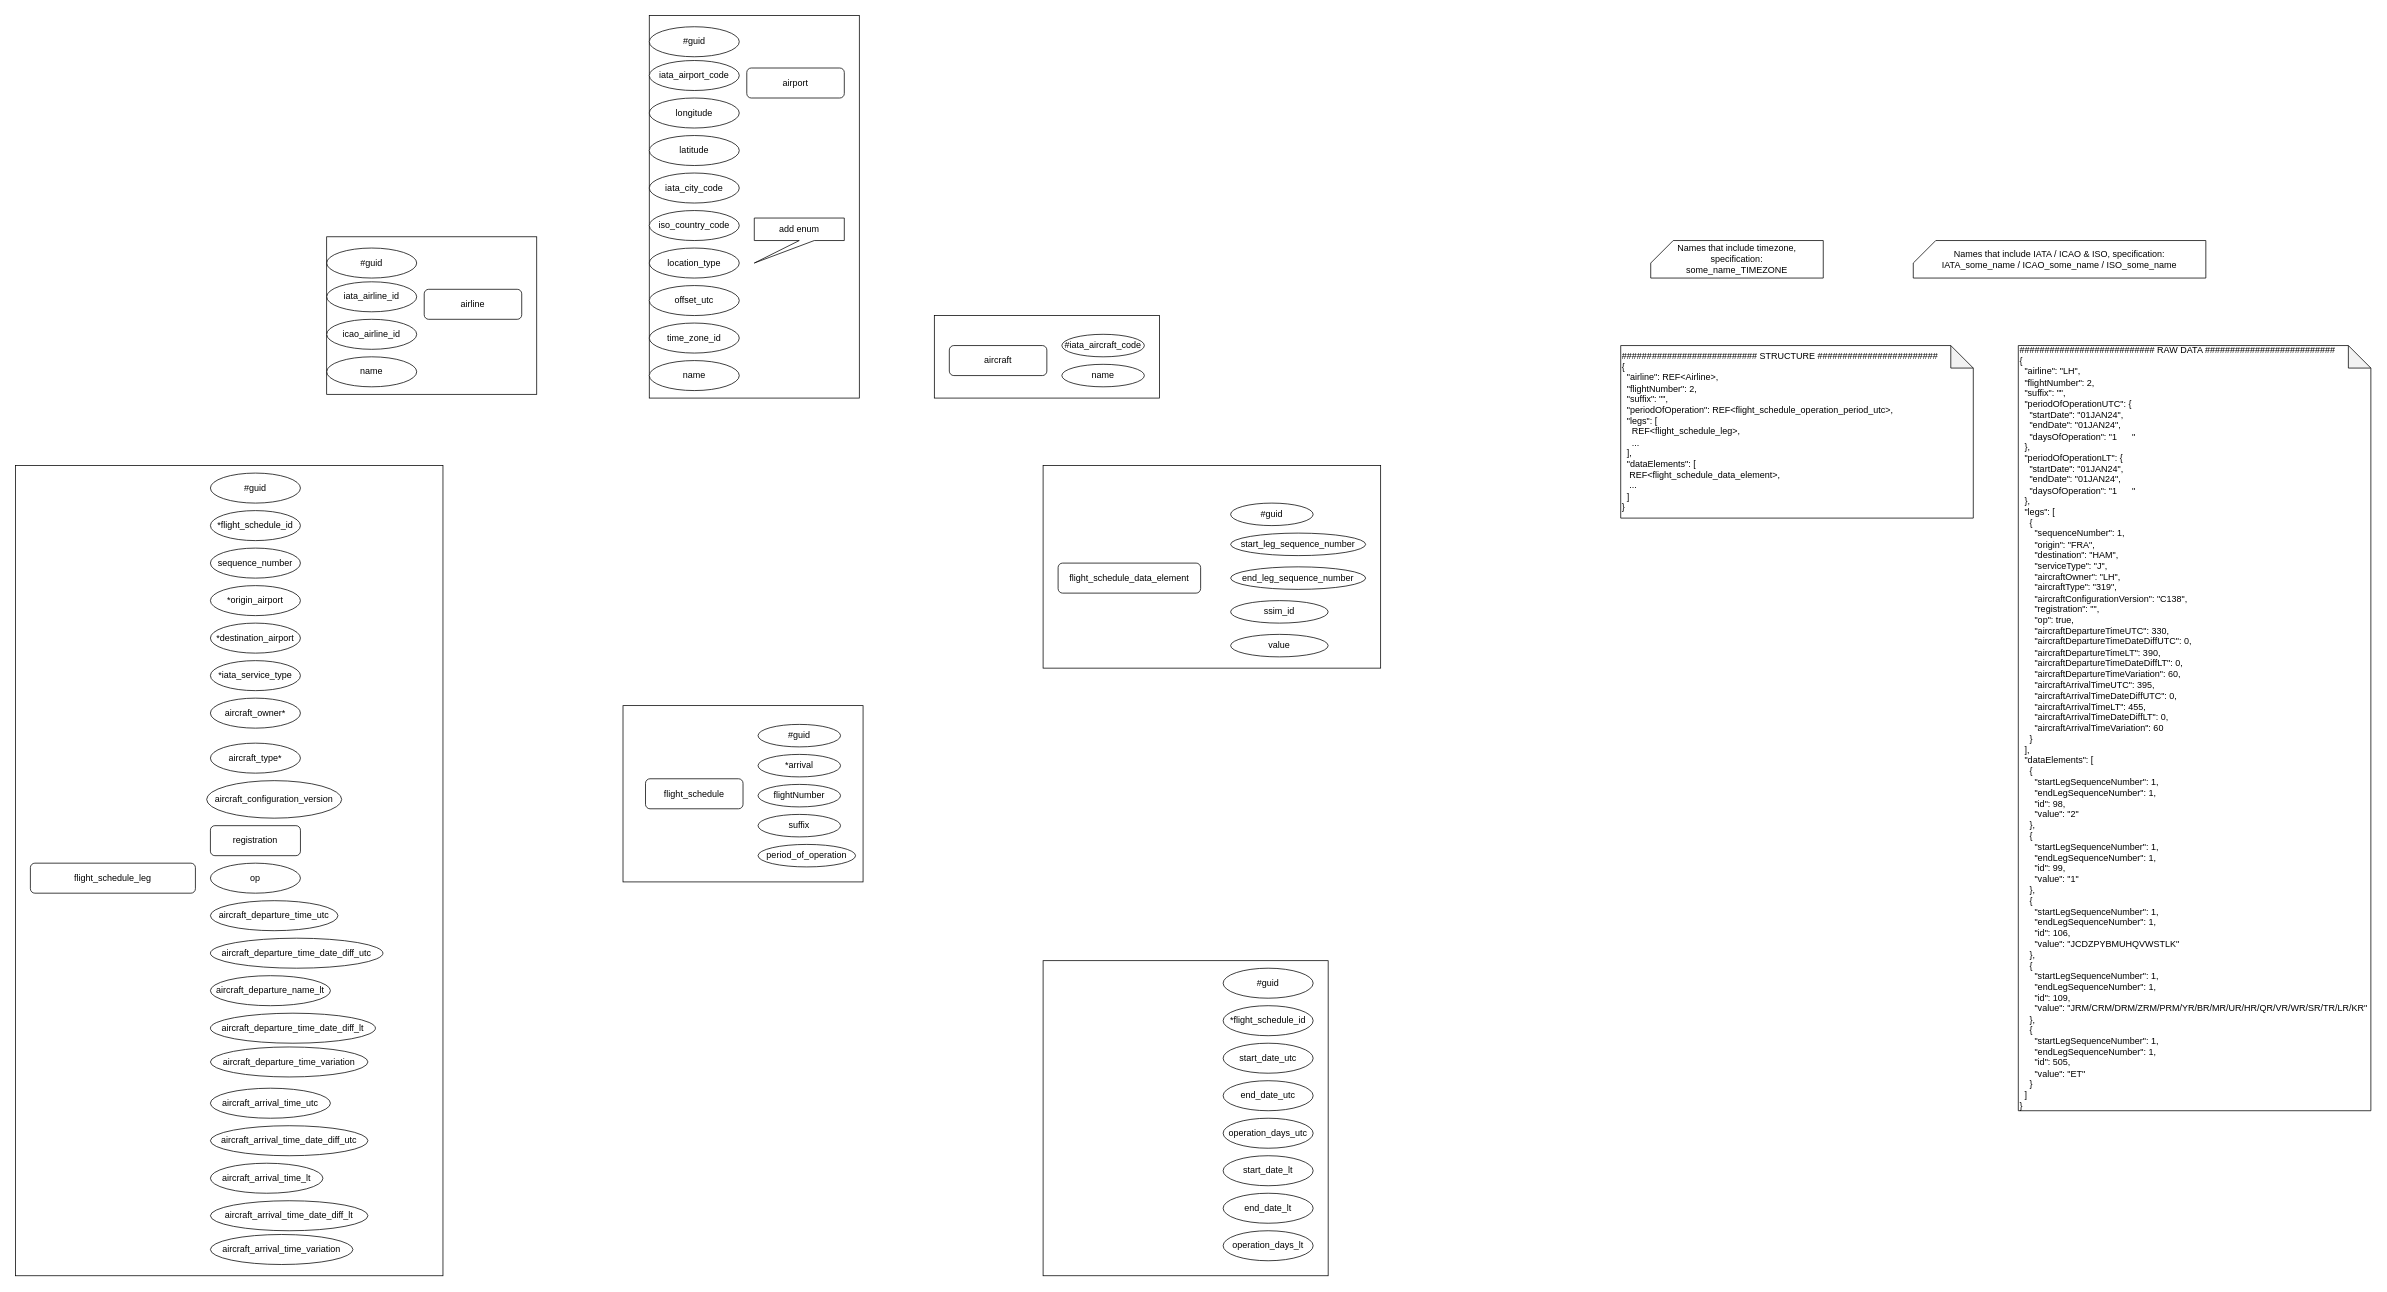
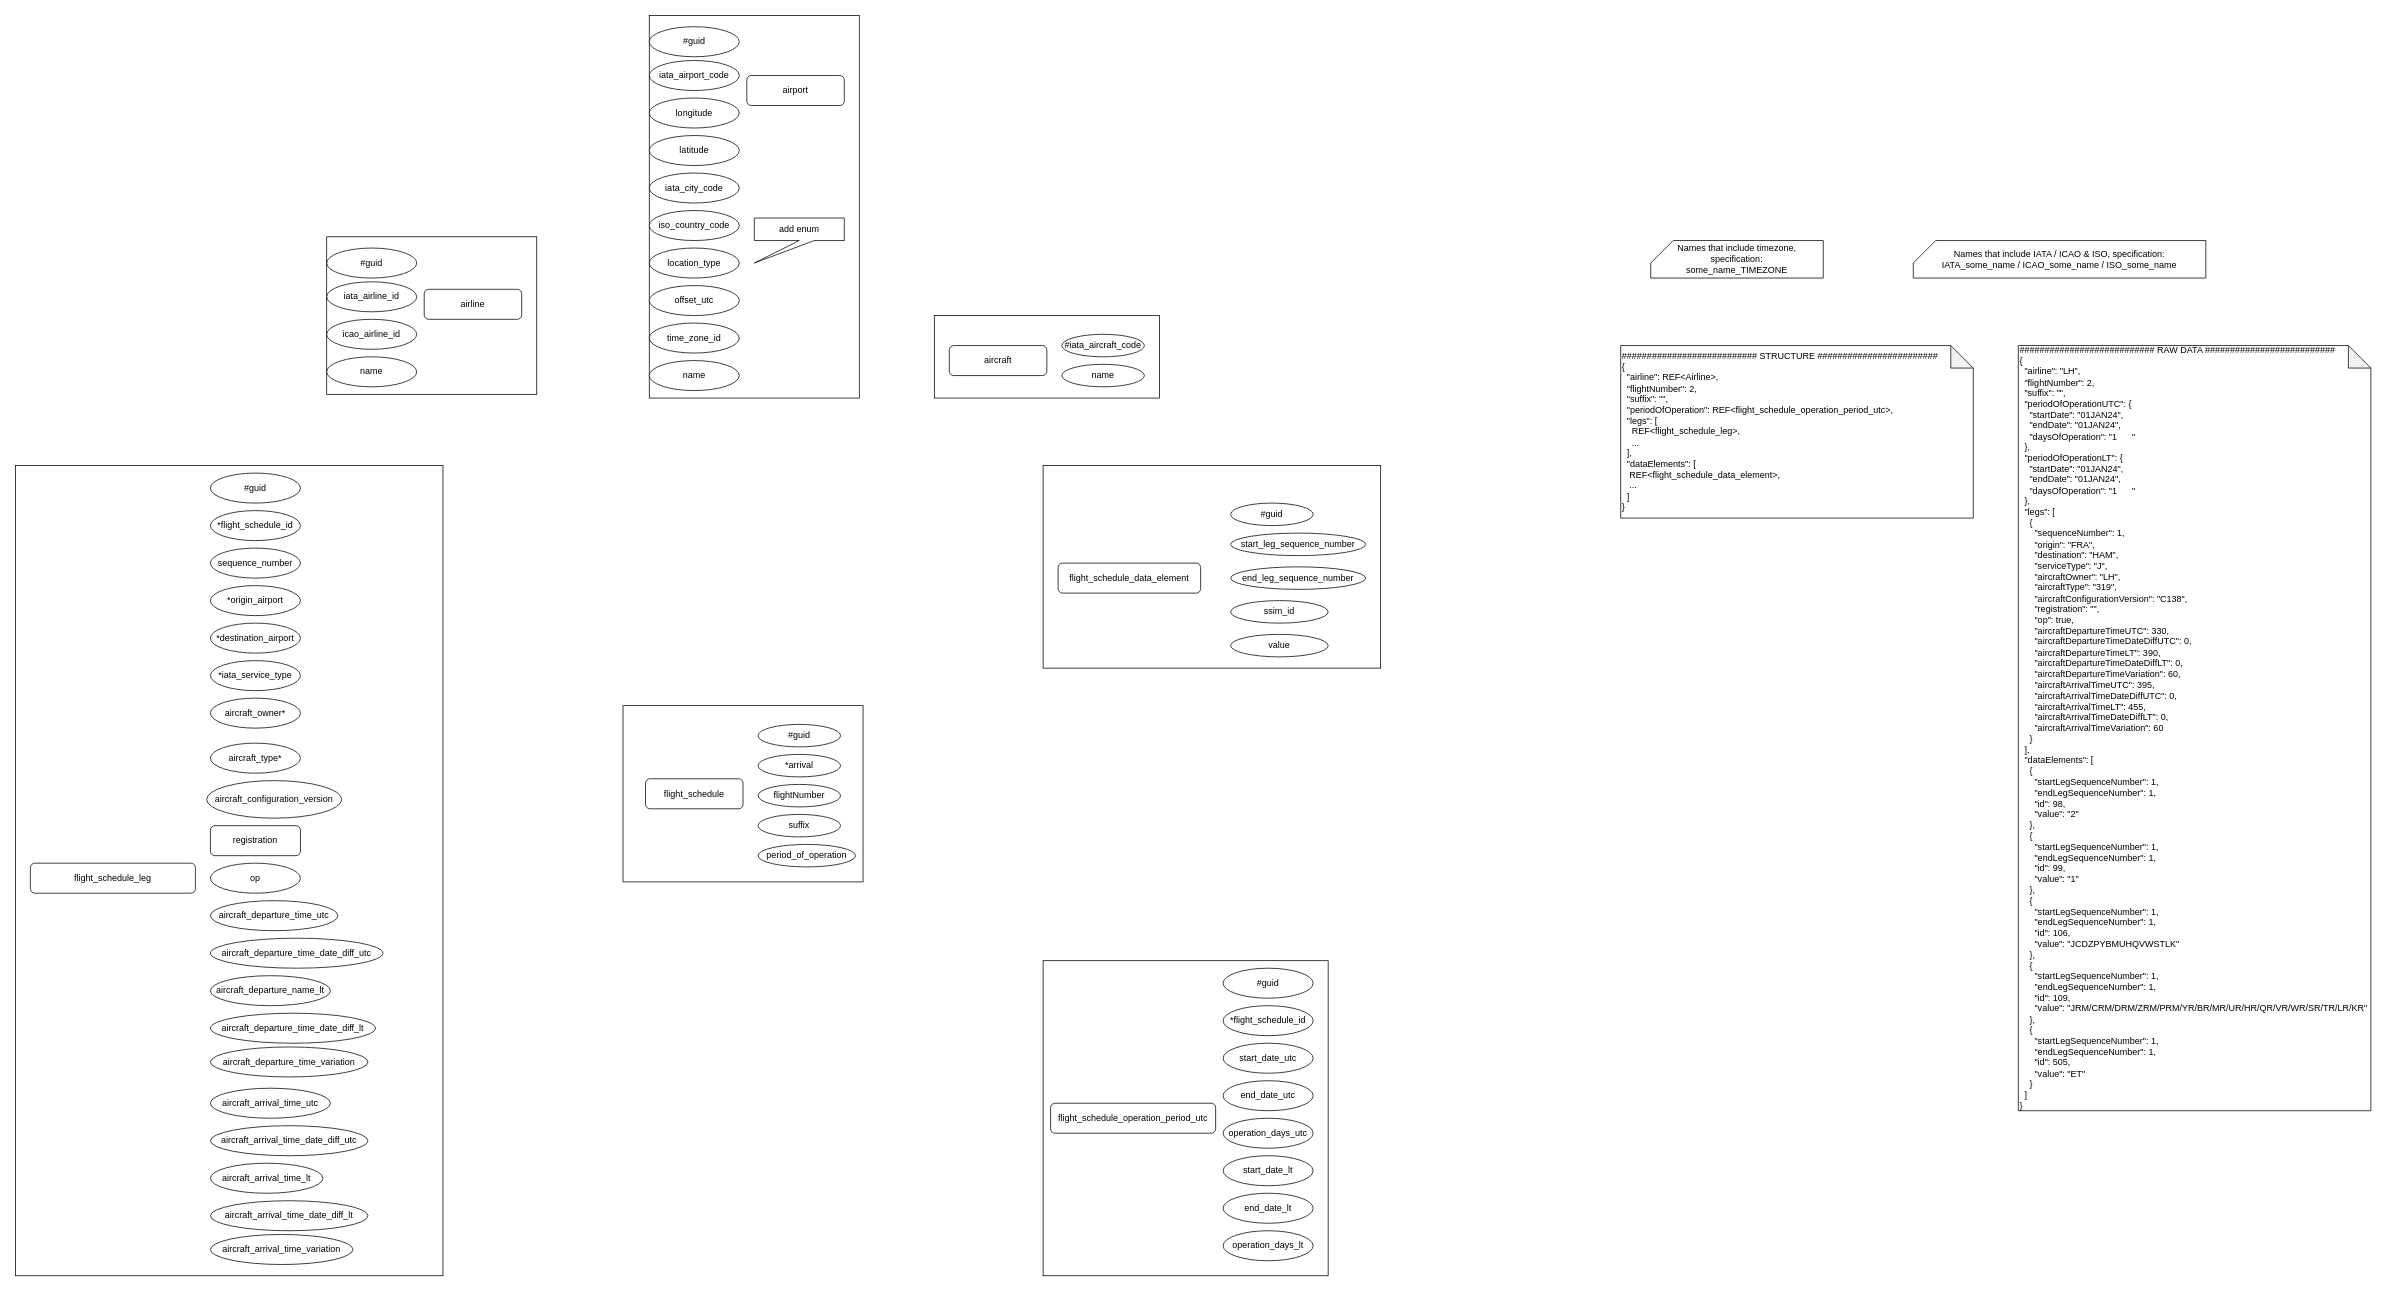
(795, 83) -> (795, 90)
none -> (1133, 1118)
